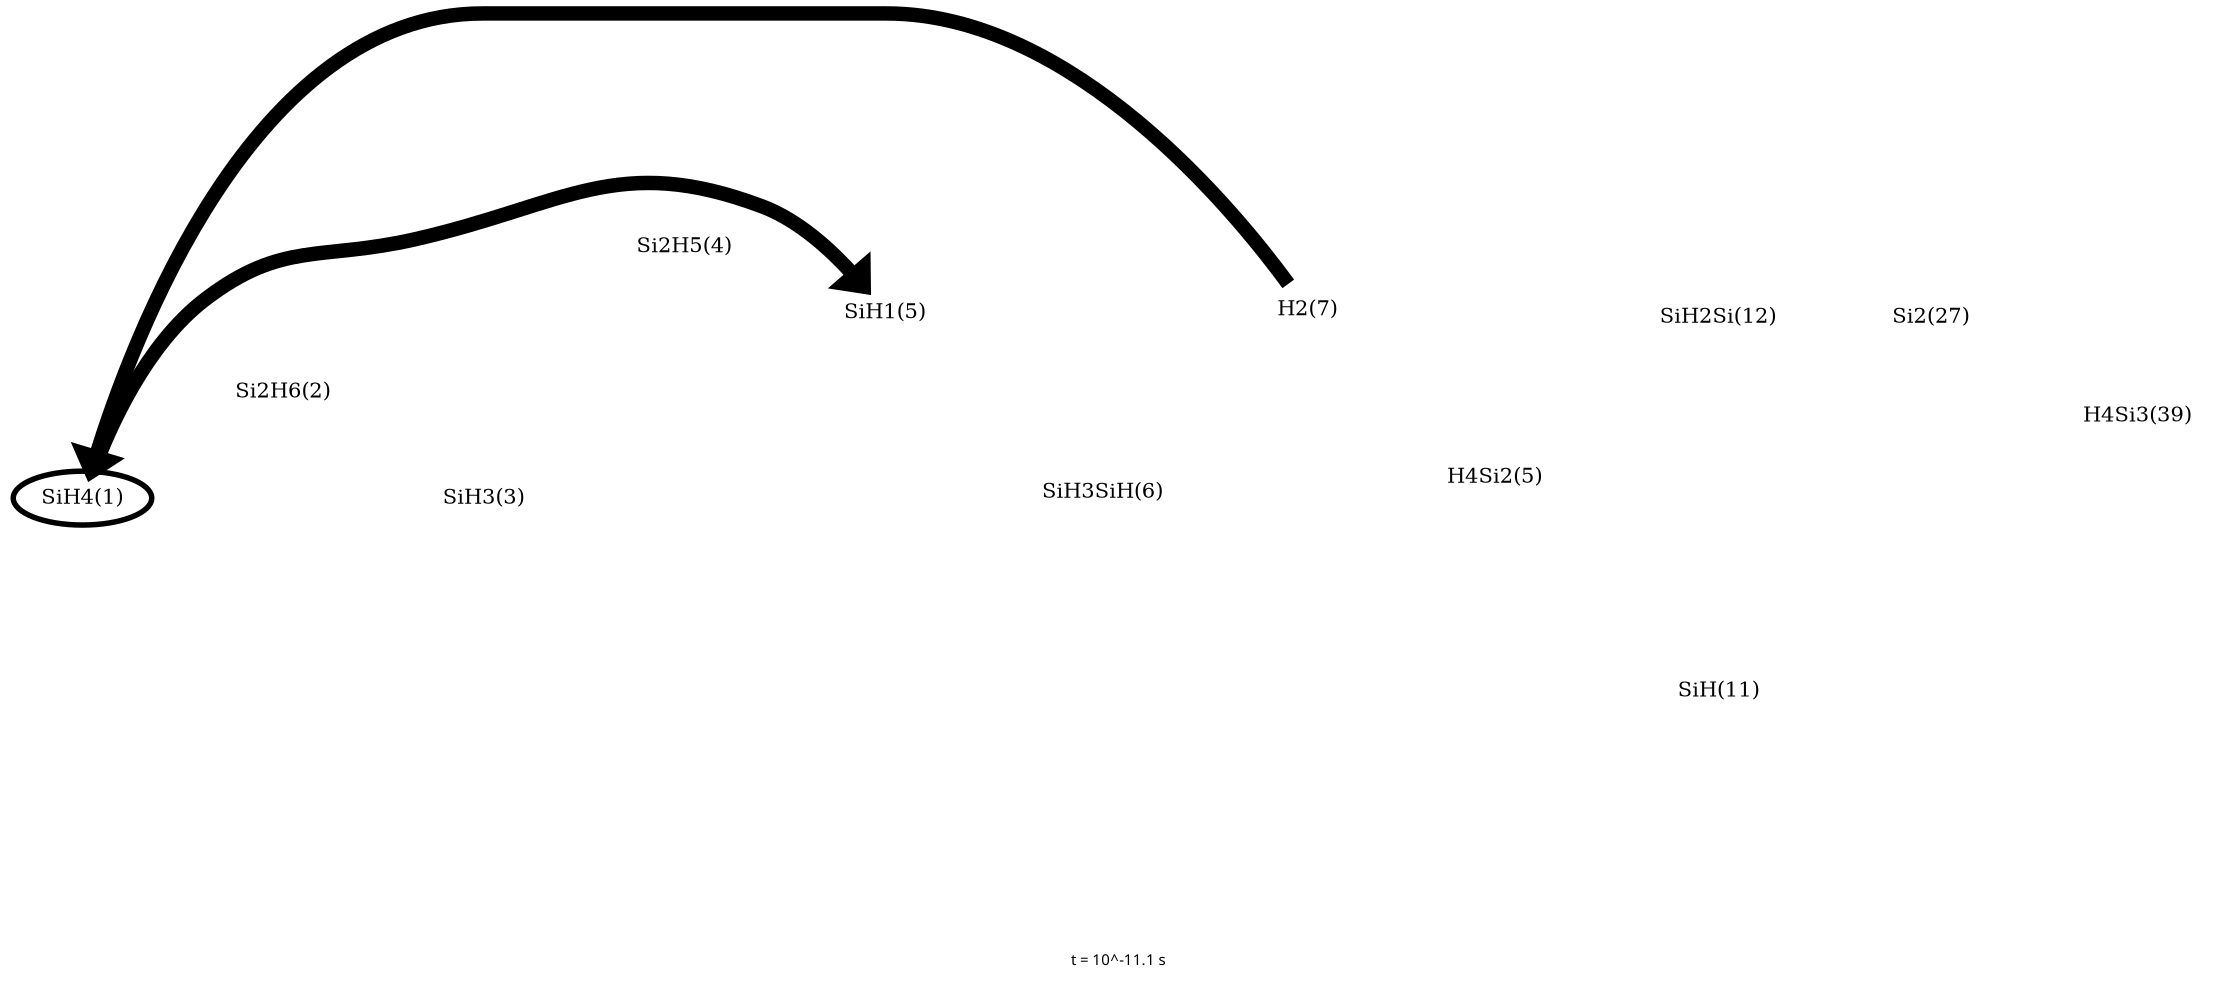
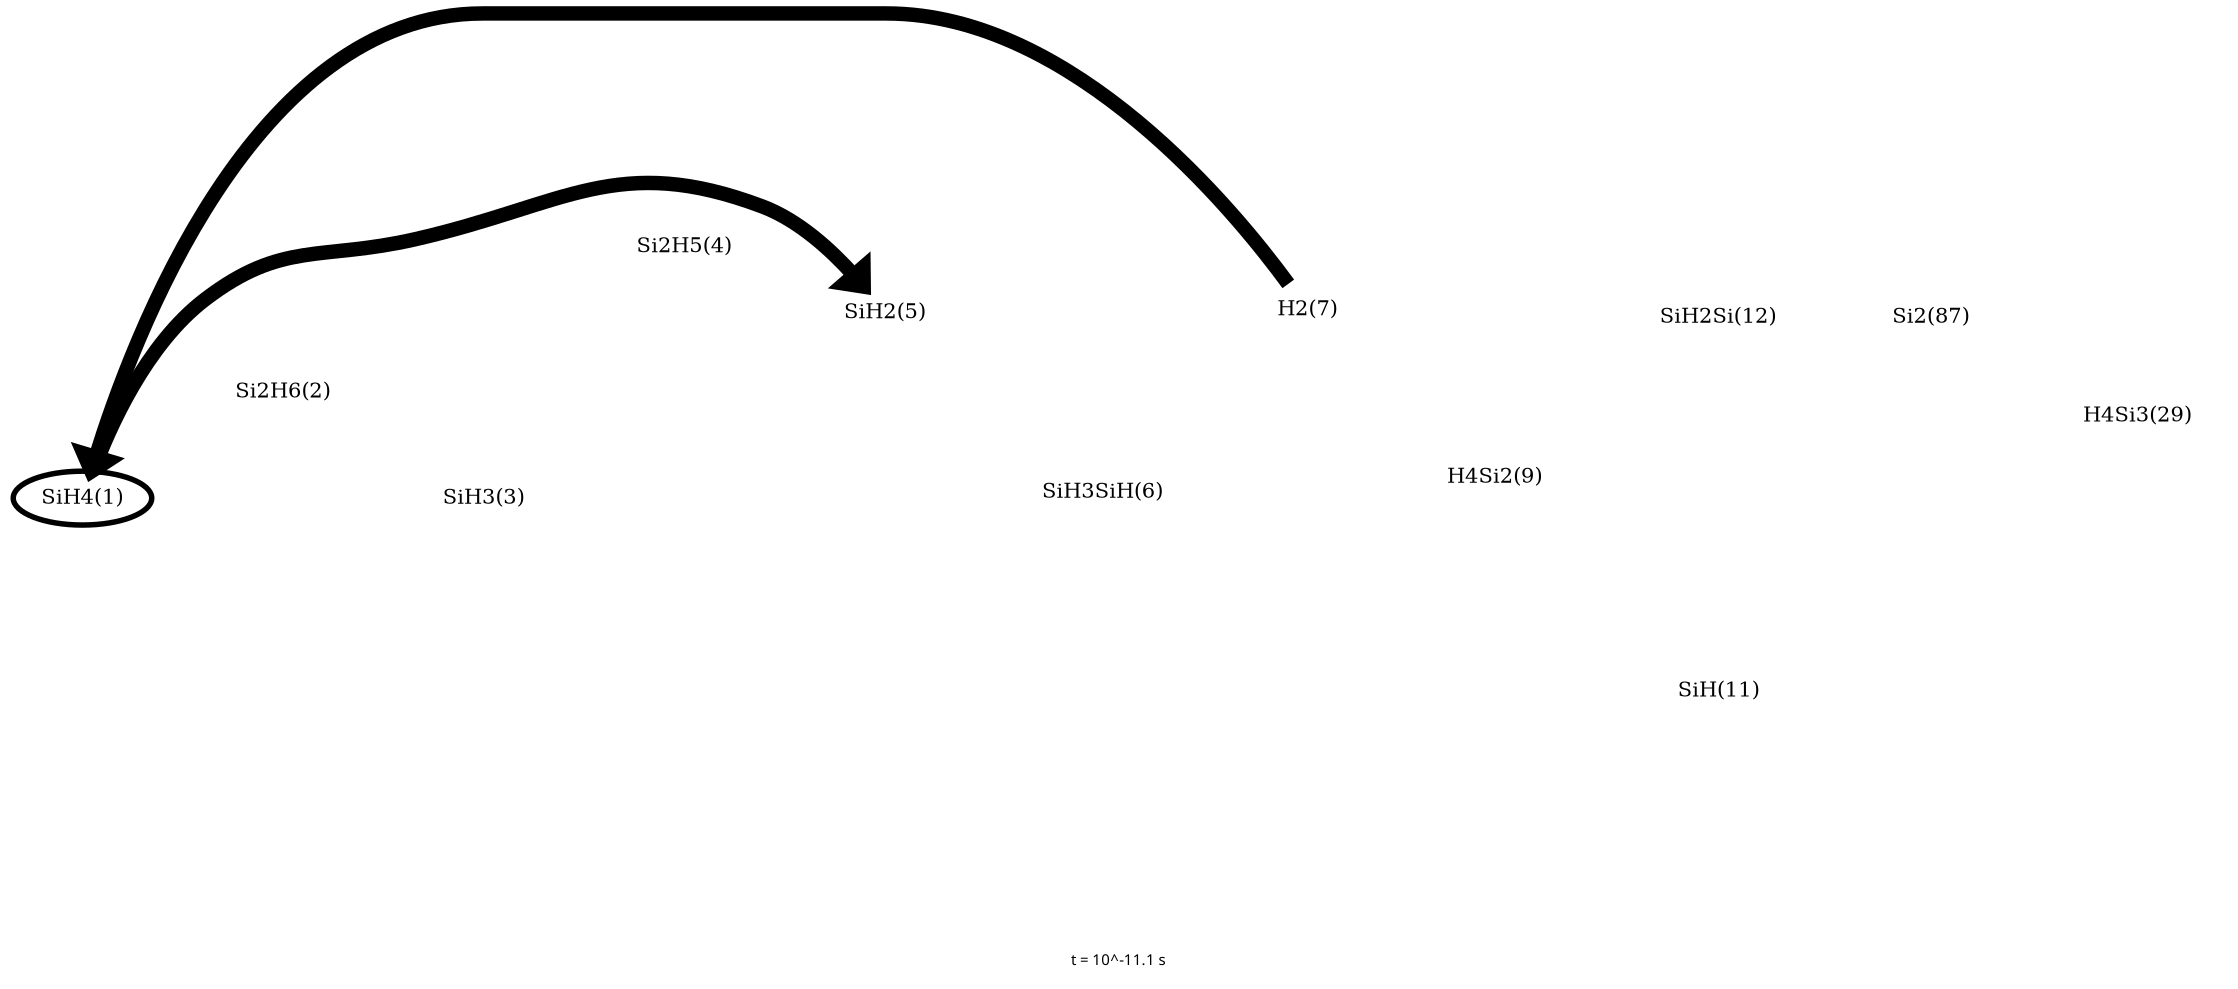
(885, 313) -> (885, 313)
(1931, 317) -> (1931, 317)
(2138, 416) -> (2138, 416)
(1495, 477) -> (1495, 477)
